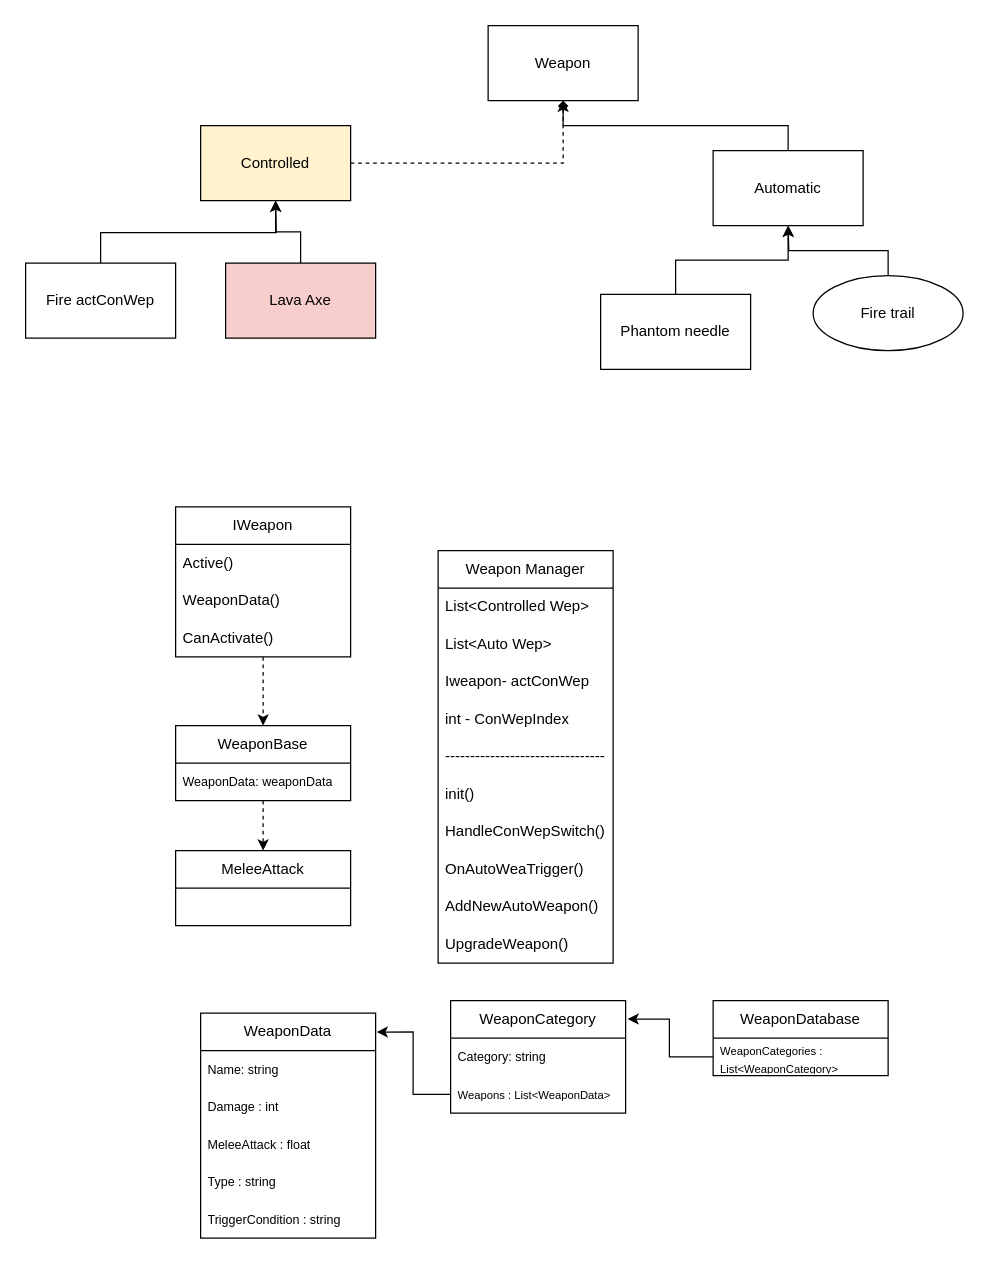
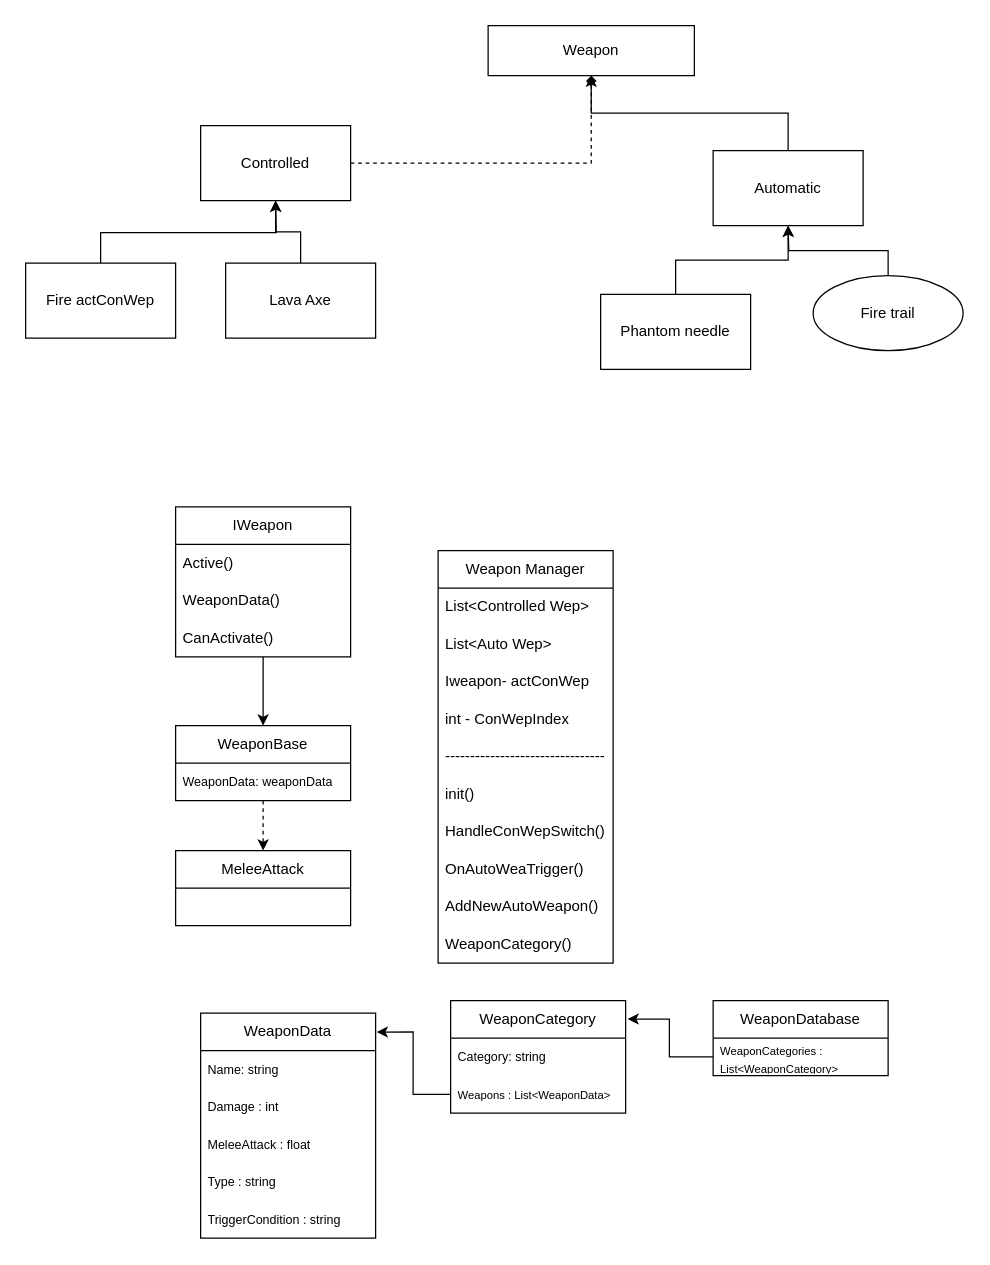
(563, 63) -> (591, 51)
(276, 163) -> (276, 163)
(301, 301) -> (301, 301)
(263, 688) -> (263, 688)
(509, 944) -> (513, 944)
